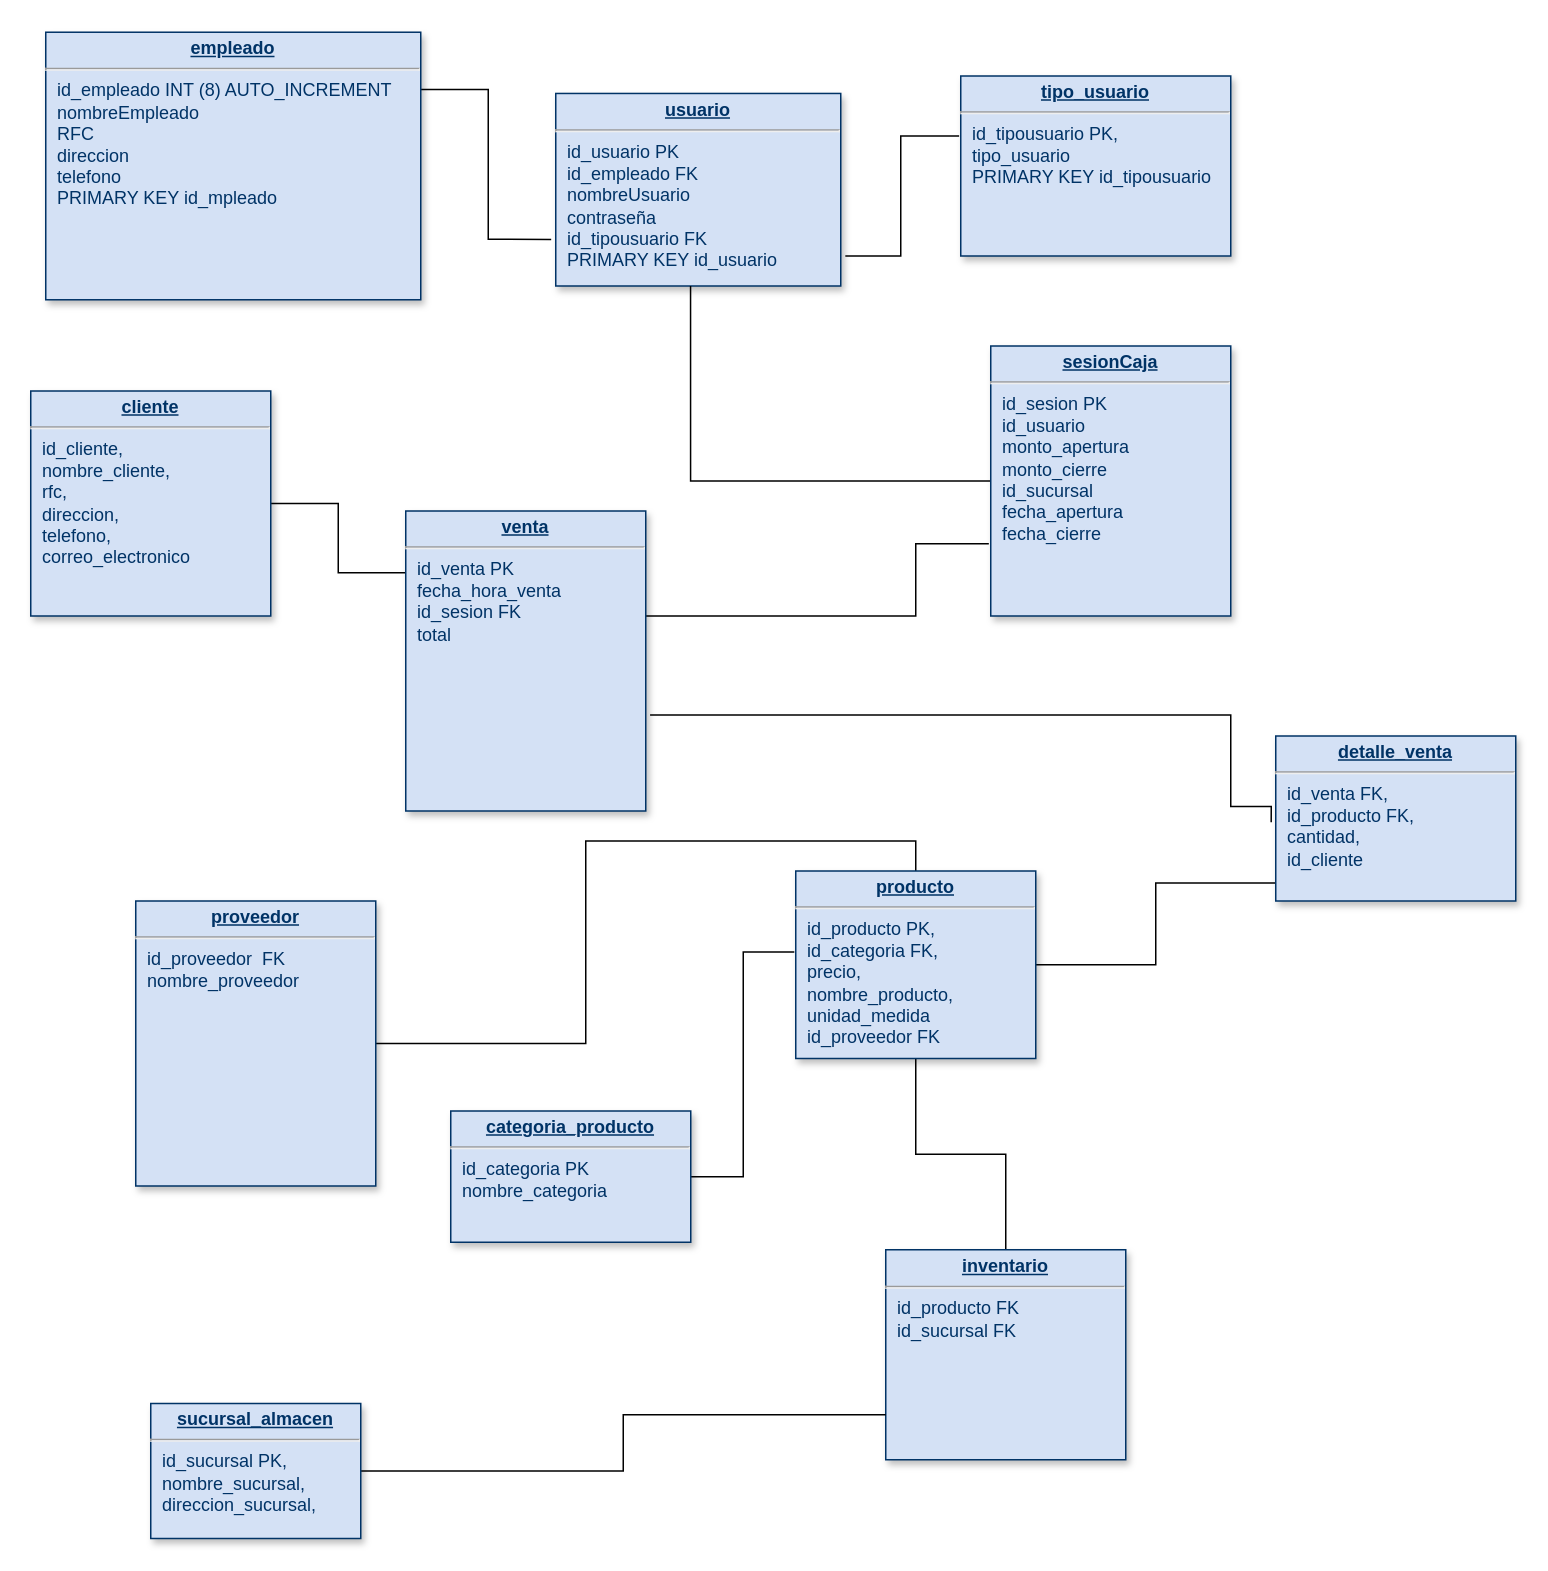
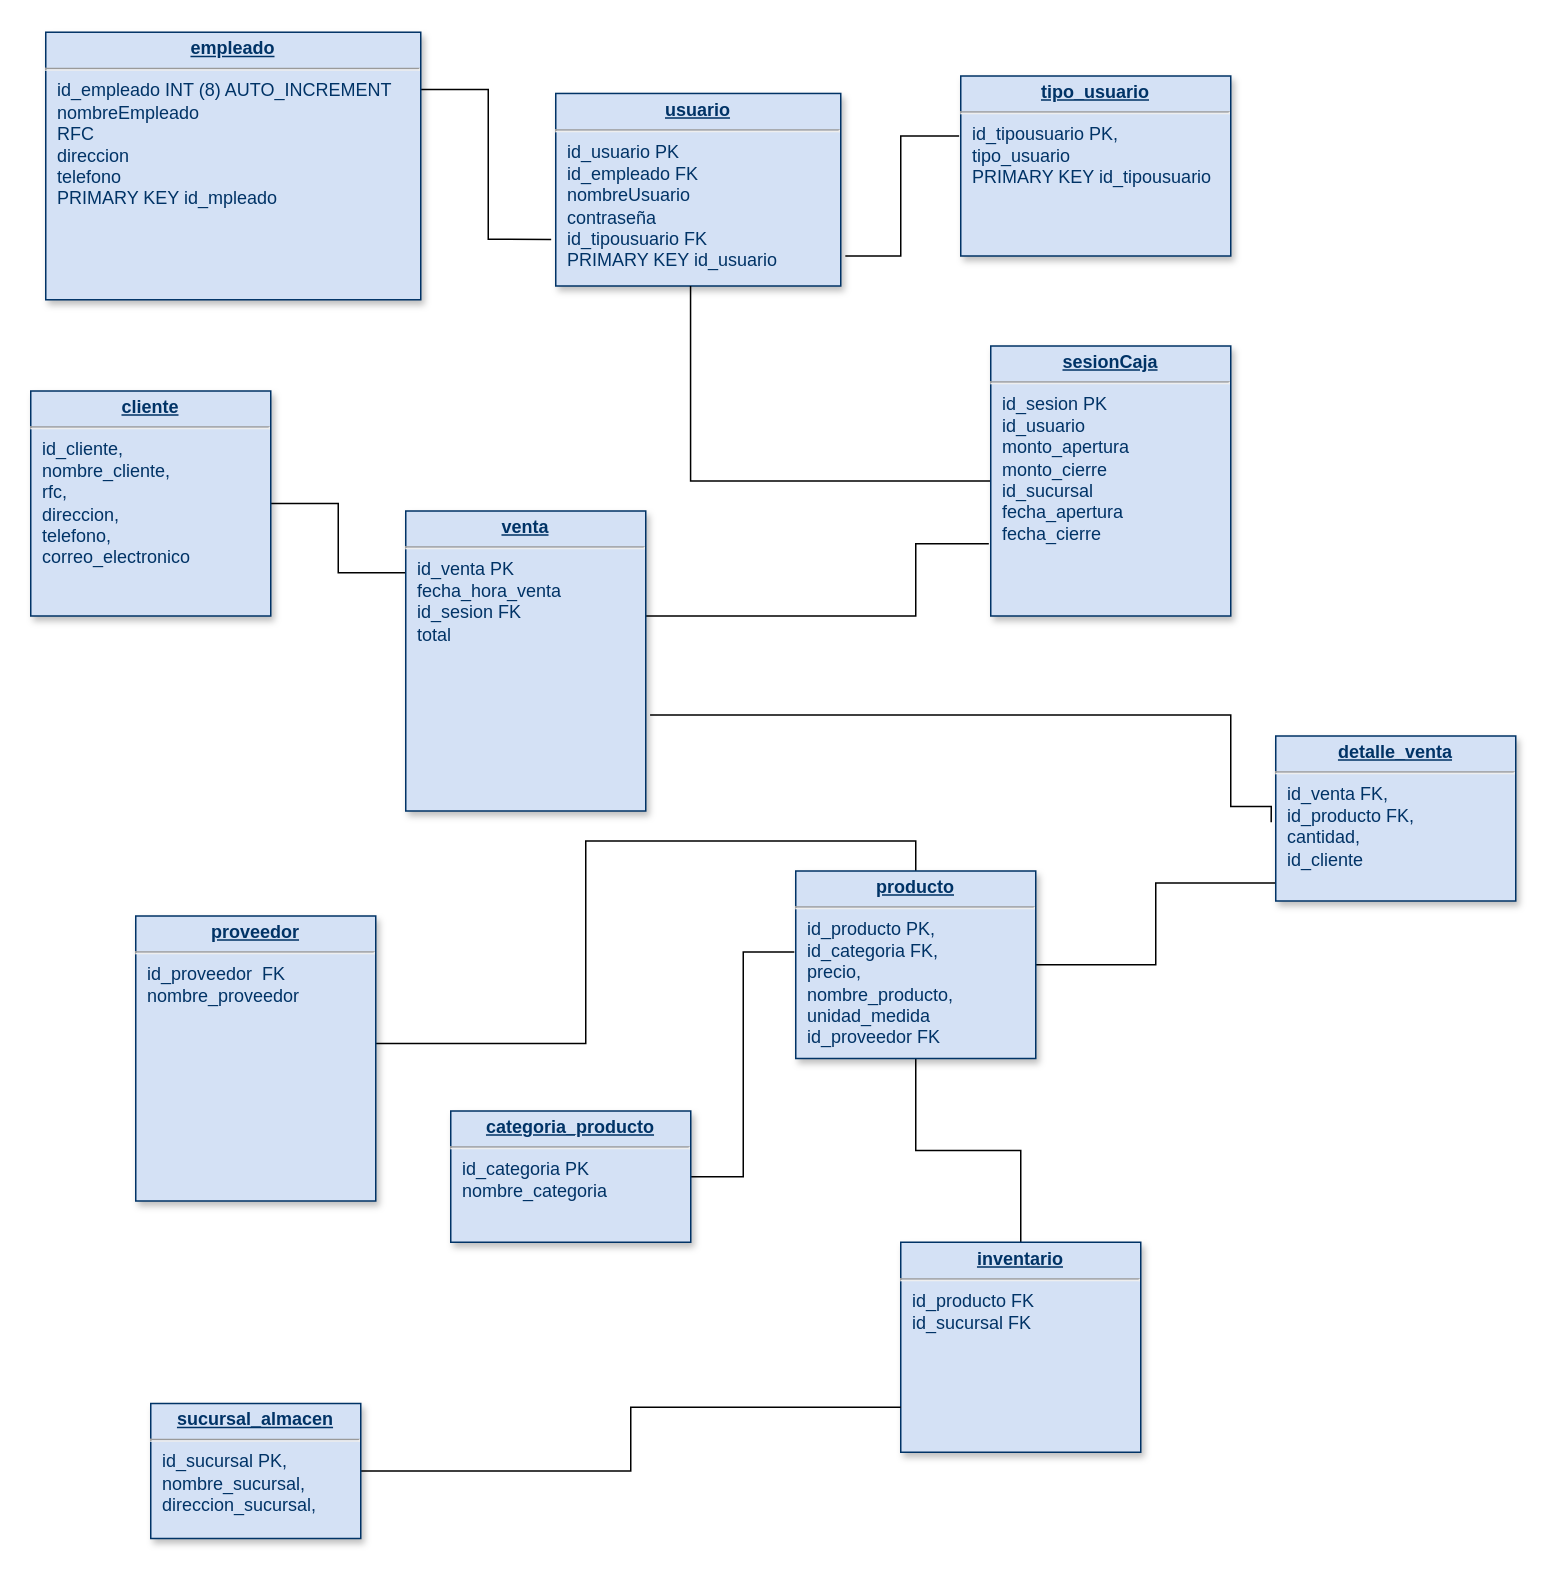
(256, 1043) -> (256, 1058)
(1006, 1355) -> (1021, 1347)
